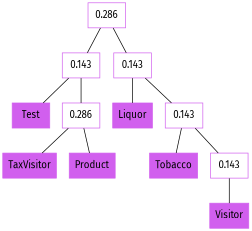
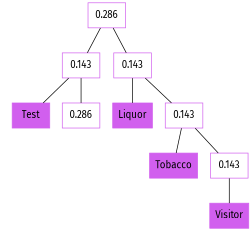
(30, 166) -> none
(92, 166) -> none
